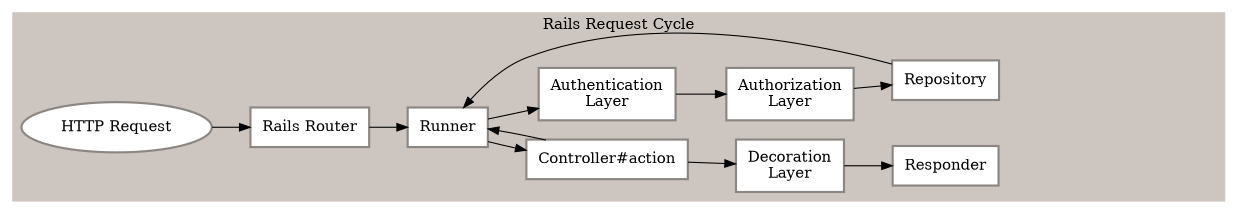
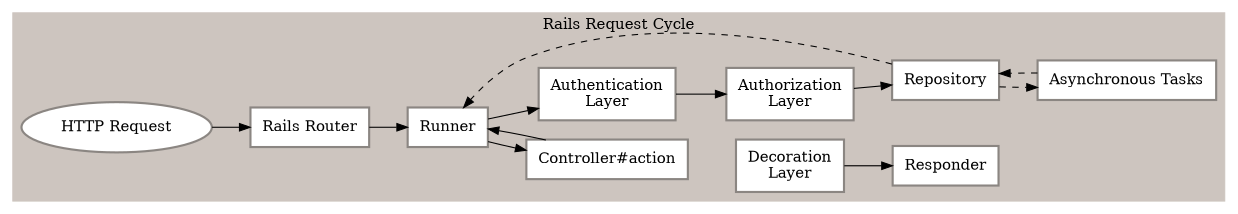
(674, 33) -> (674, 33)
none -> (1127, 80)
(706, 163) -> none
